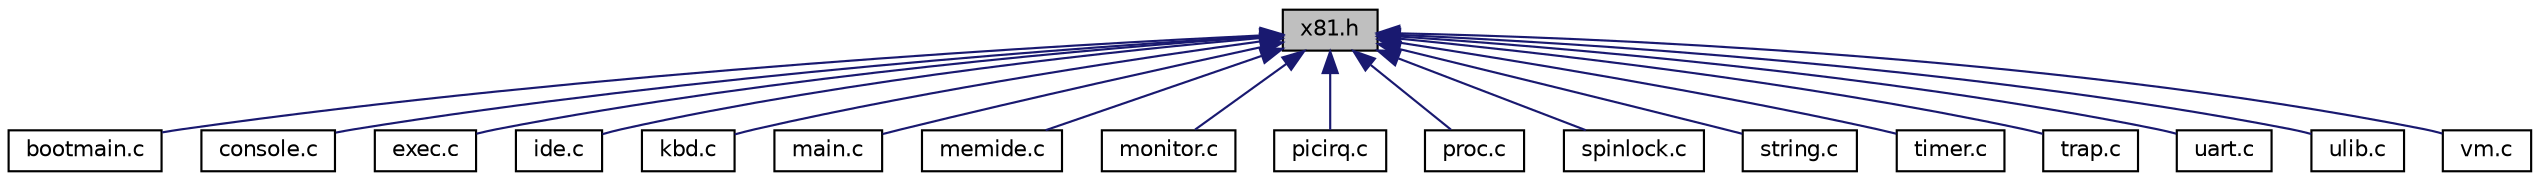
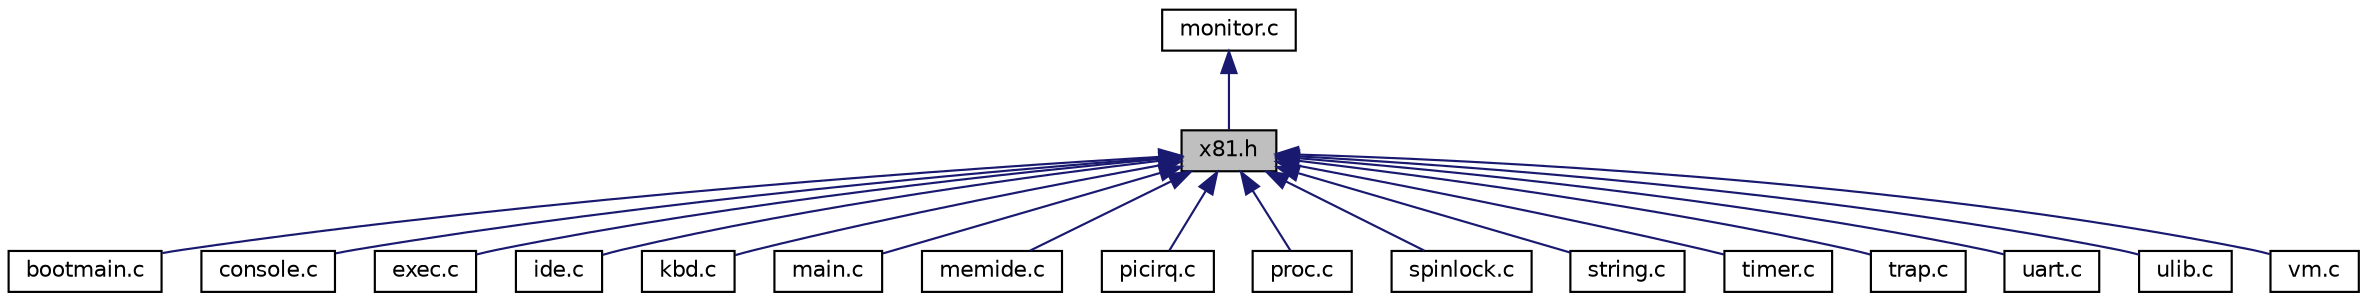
(1241, 97) -> (1229, 102)
